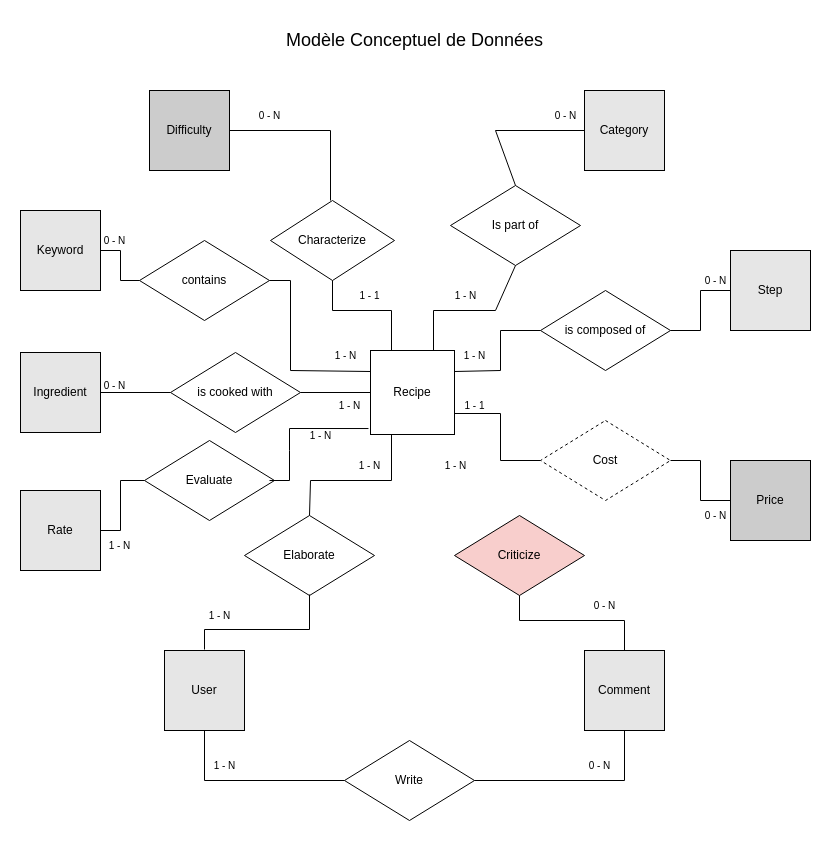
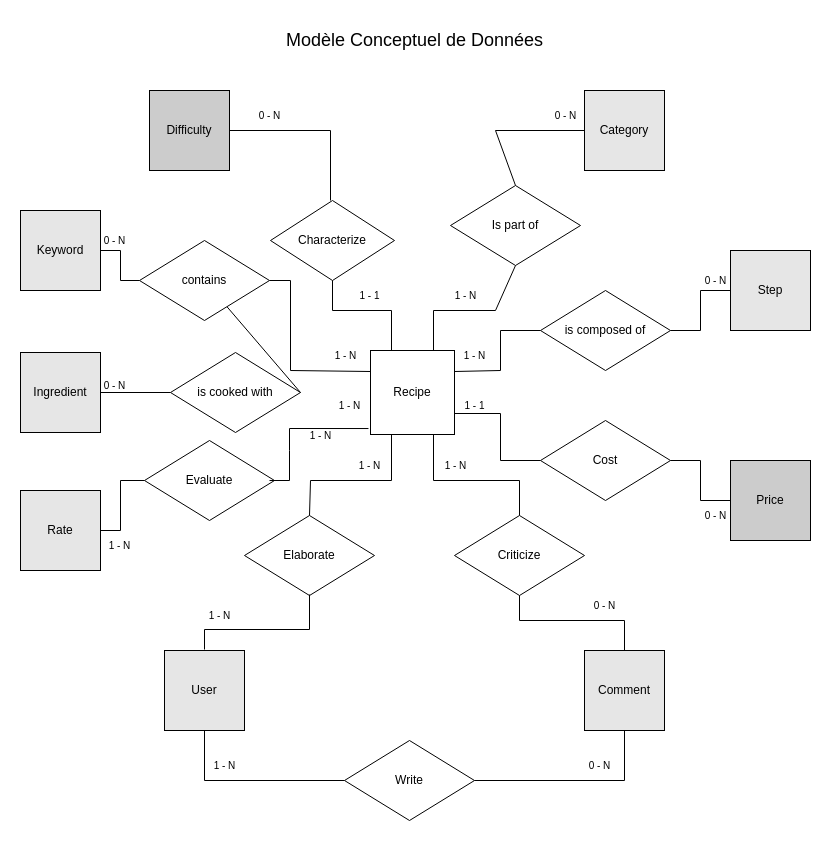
(336, 393) -> (264, 350)
(606, 461) -> (606, 461)
none -> (471, 481)
(520, 556) -> (520, 556)
